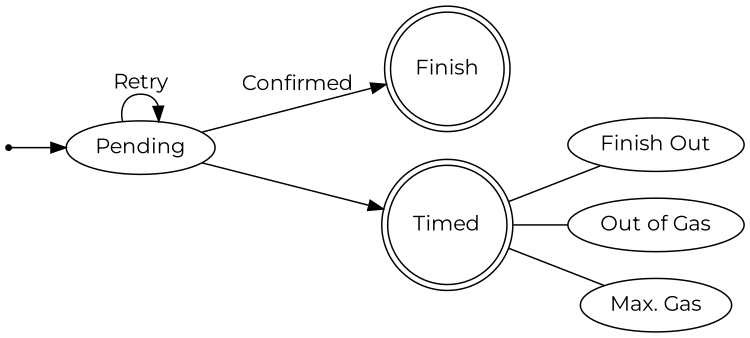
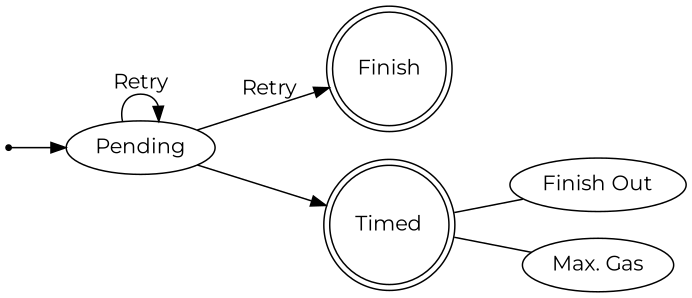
(298, 84) -> (269, 89)
(656, 225) -> none
